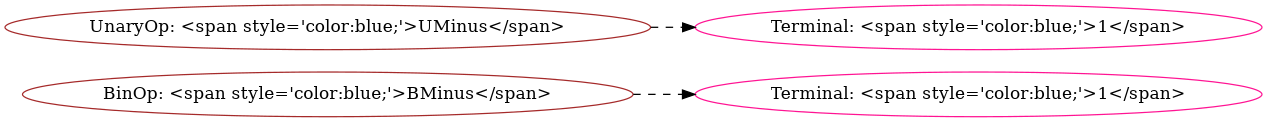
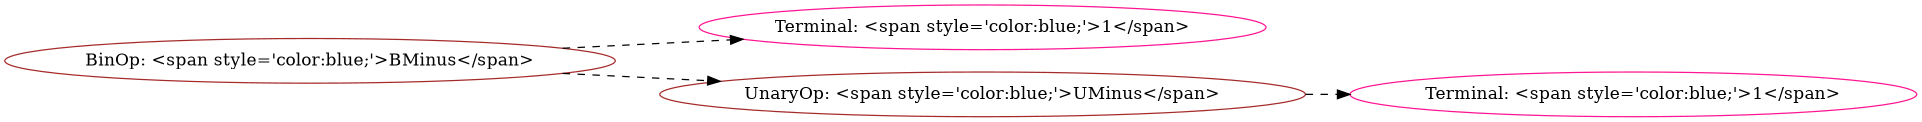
none -> (635, 77)
